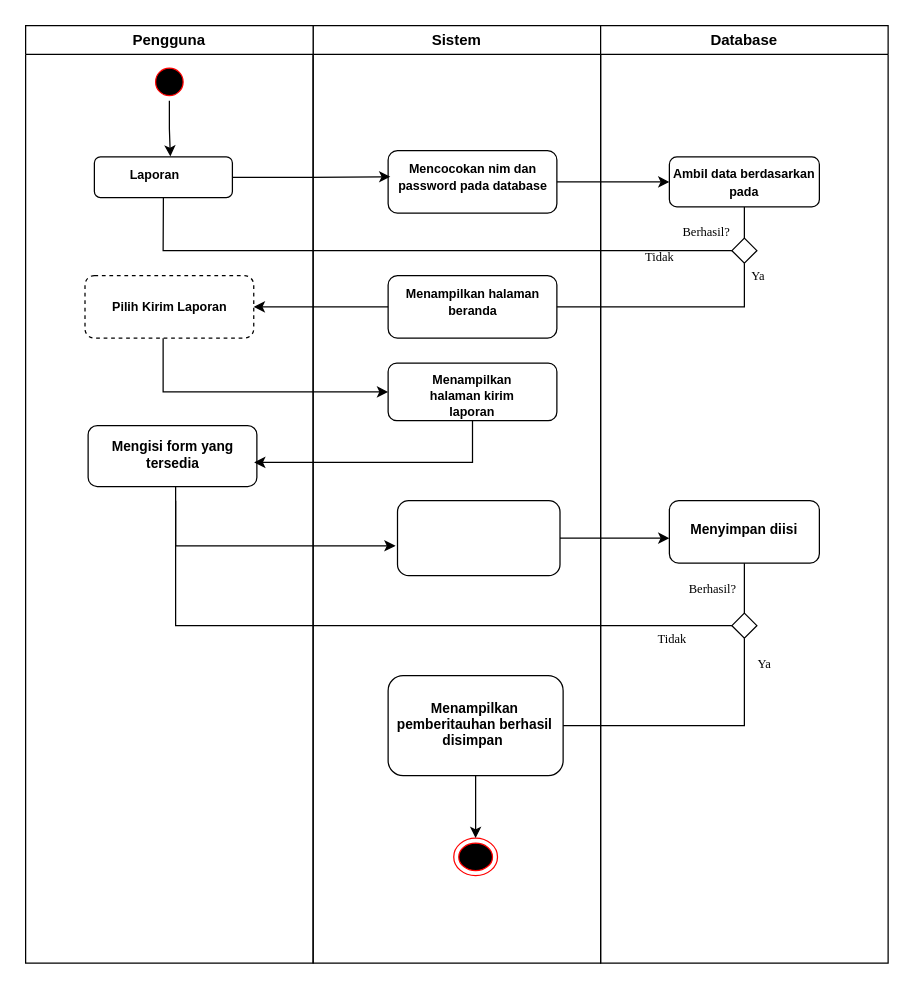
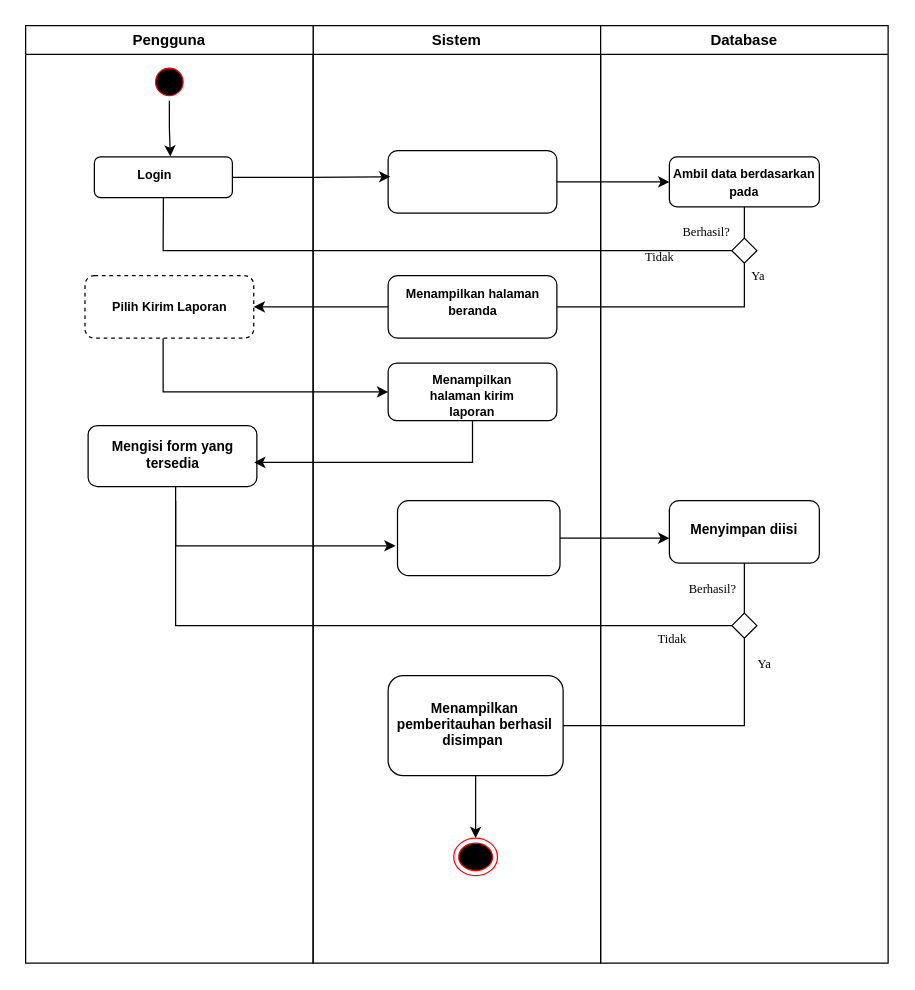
(155, 175) -> (155, 175)
(473, 182) -> none
